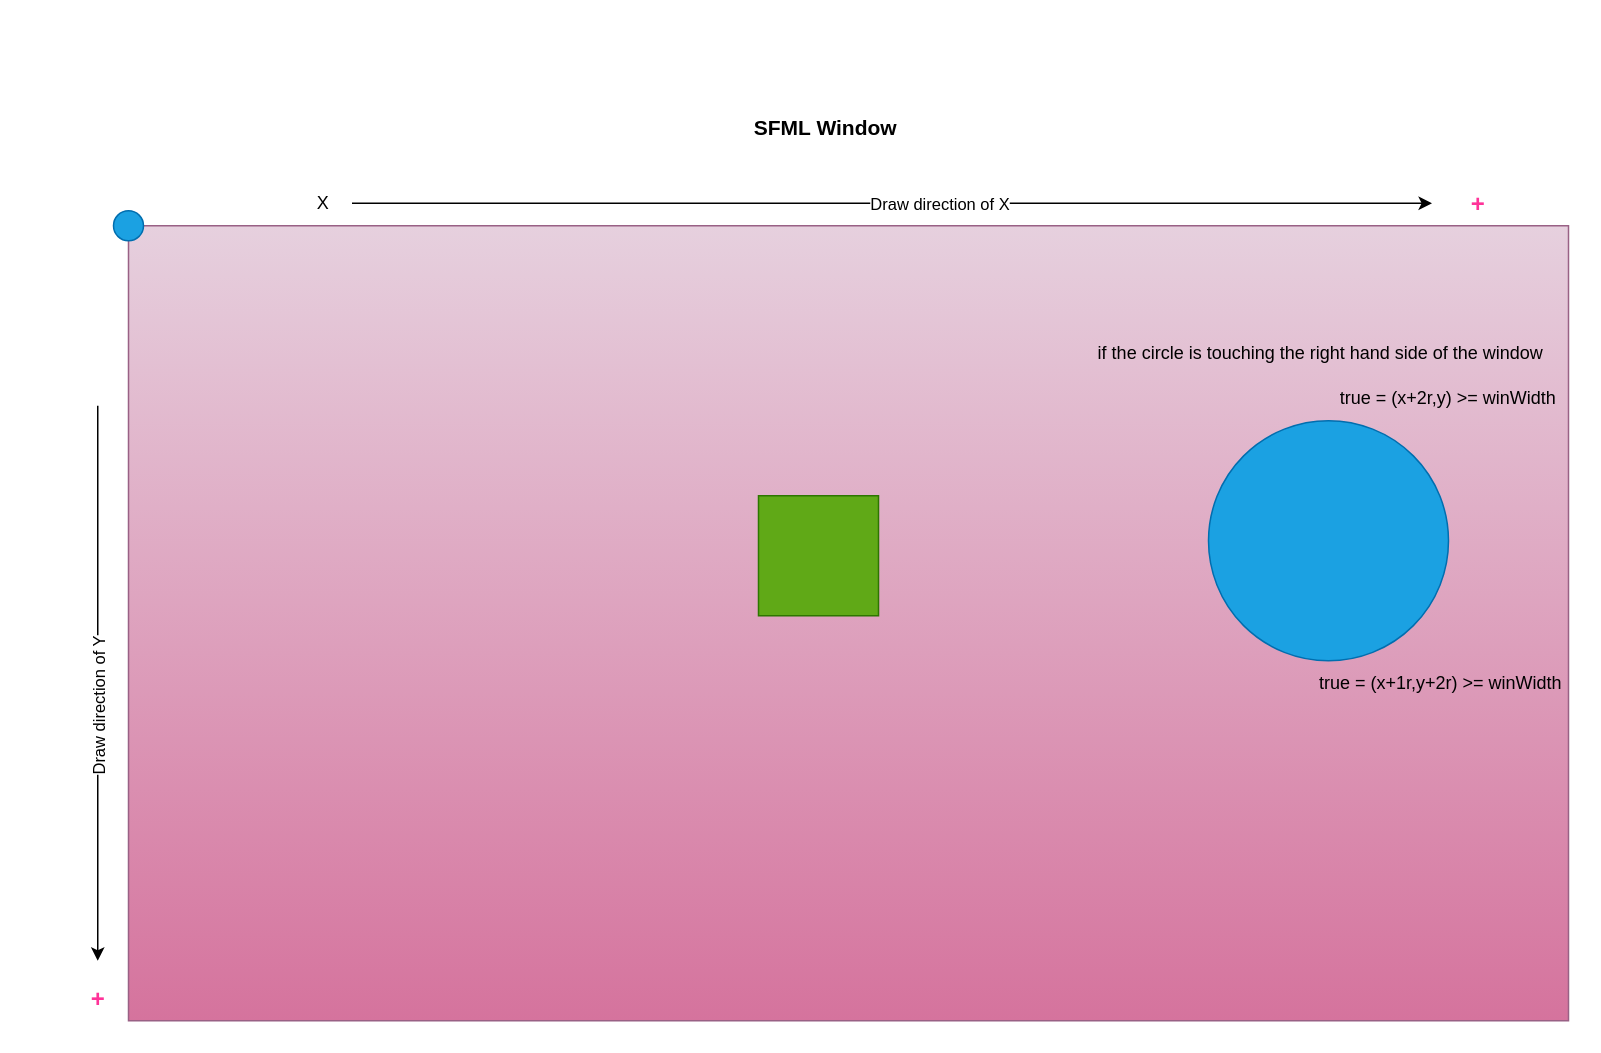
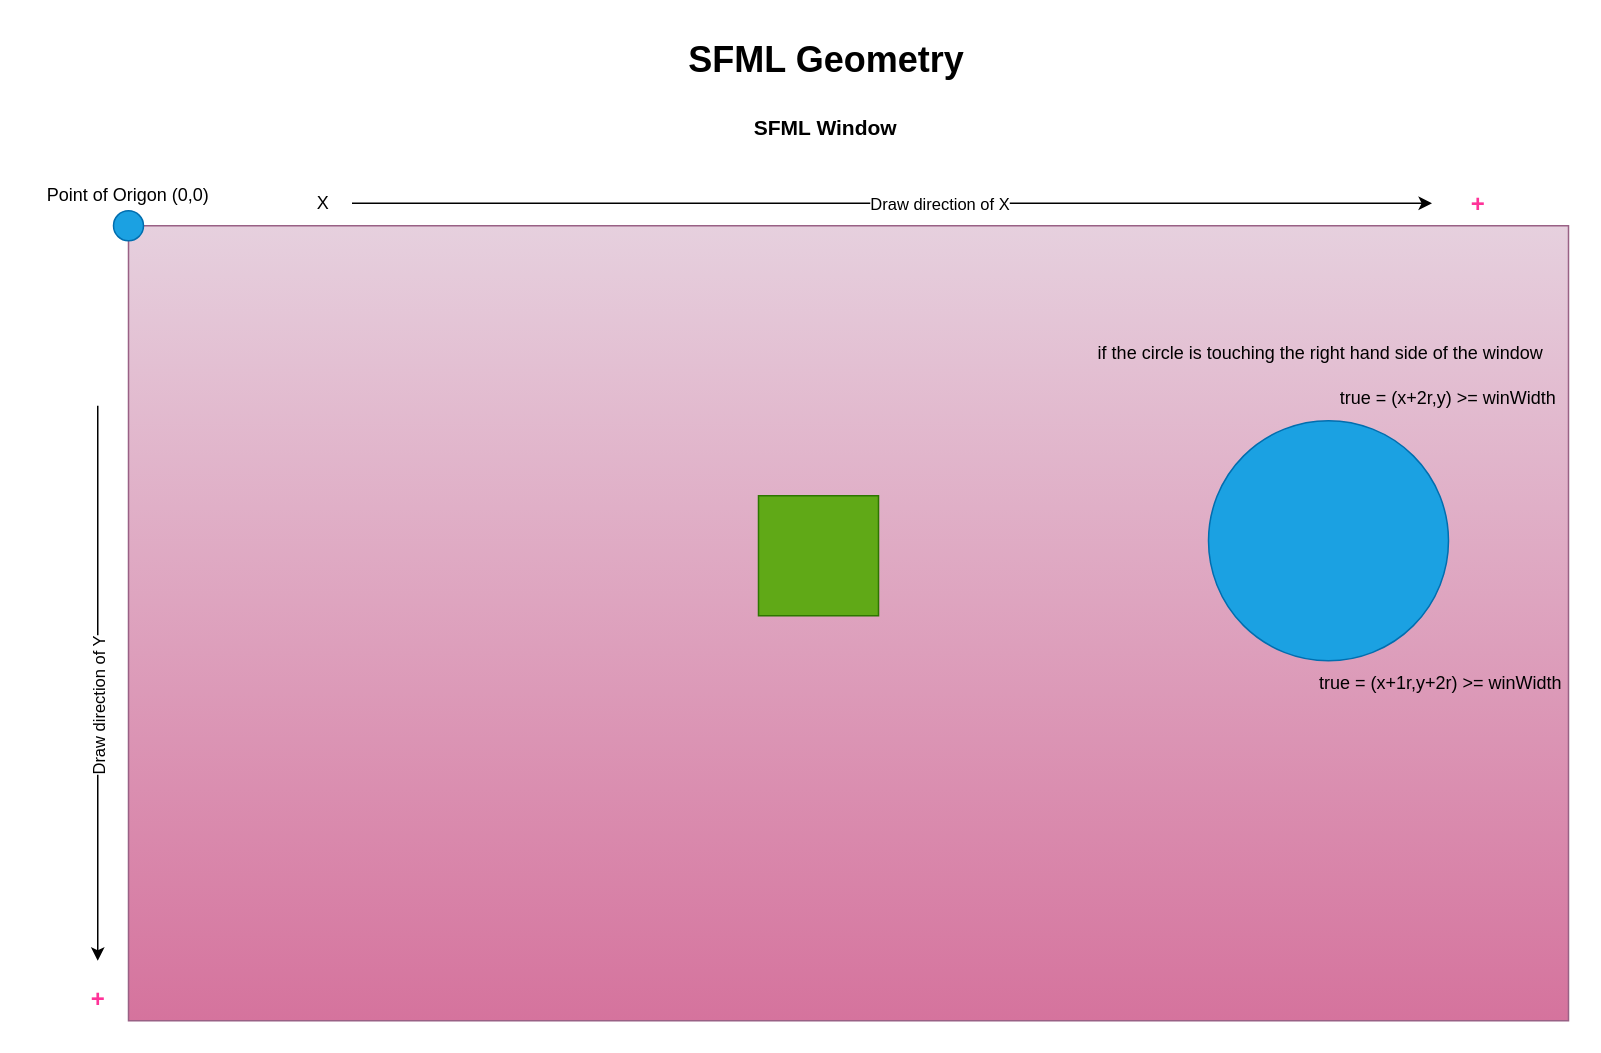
none -> (825, 61)
none -> (128, 196)
